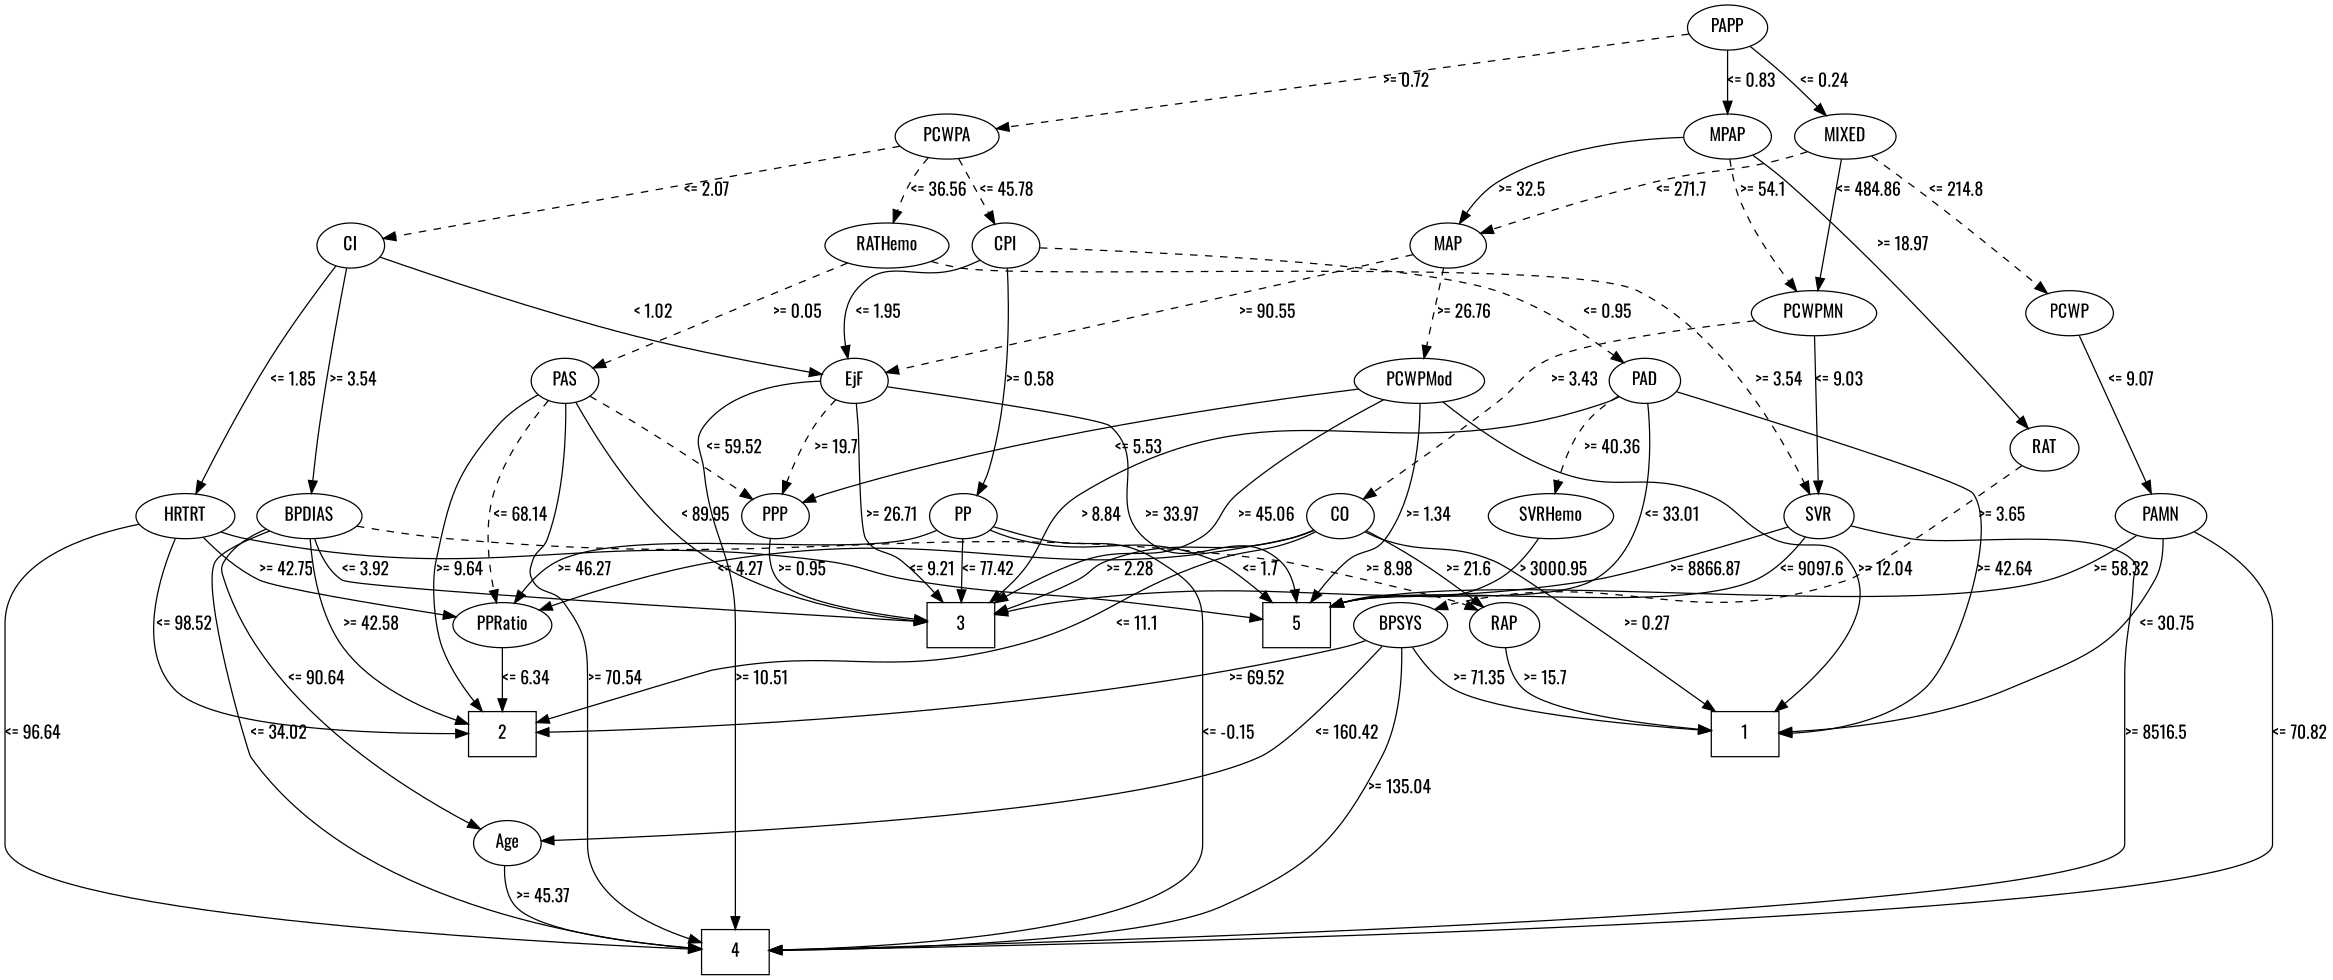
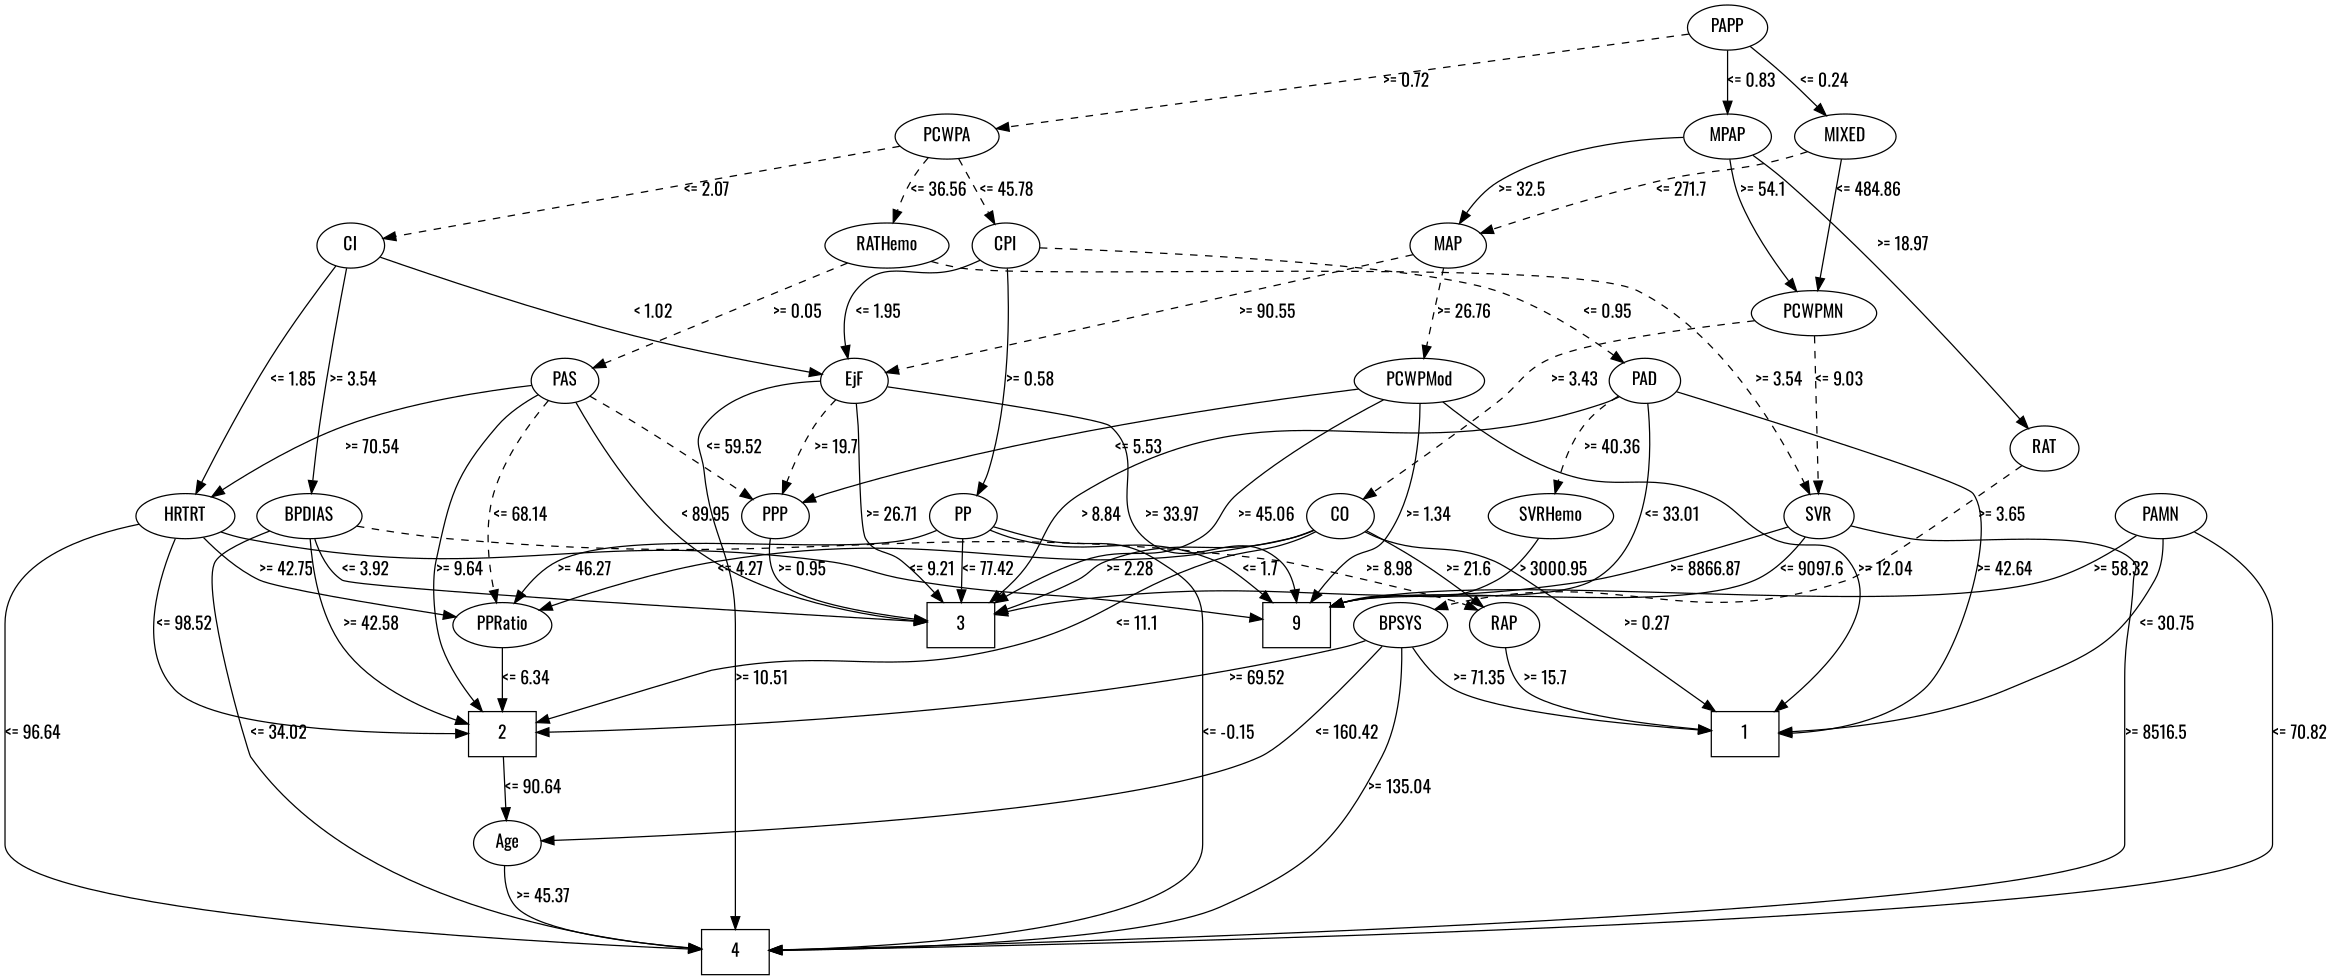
(1751, 224) -> (1751, 224)
(2070, 313) -> none
(1816, 408) -> (1816, 408)
(1297, 625) -> (1297, 625)
(588, 683) -> (370, 417)
(298, 698) -> (505, 782)
